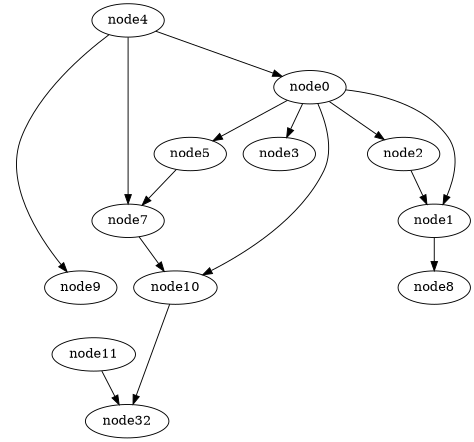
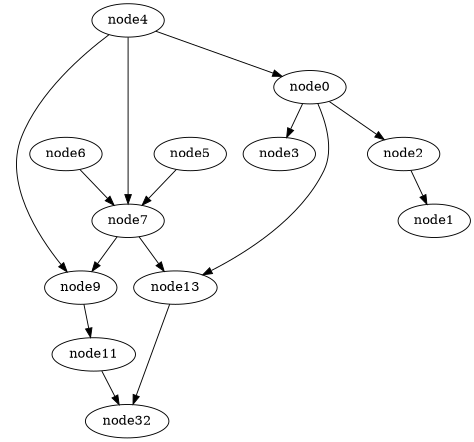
(254, 118) -> none
(429, 118) -> none
none -> (66, 154)
none -> (107, 250)
(175, 288) -> (175, 288)
(434, 288) -> none
none -> (86, 316)
